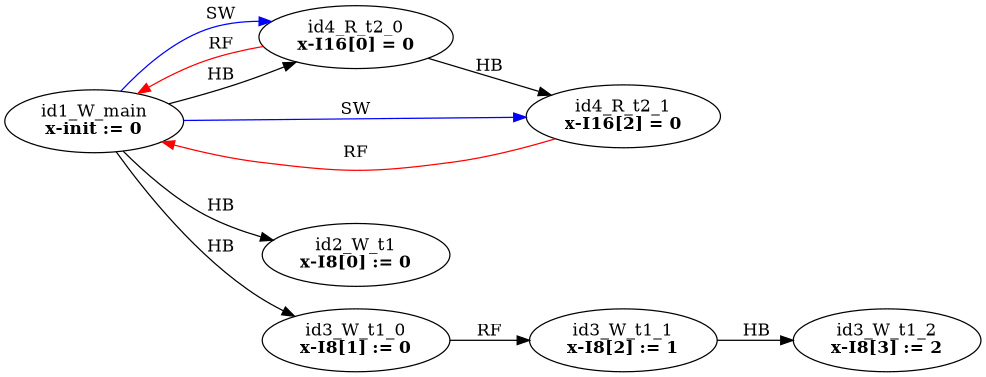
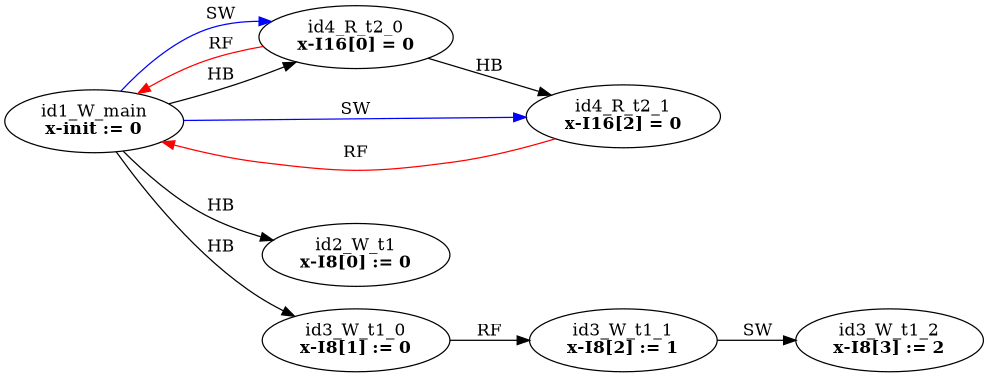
(757, 331) -> (758, 331)
